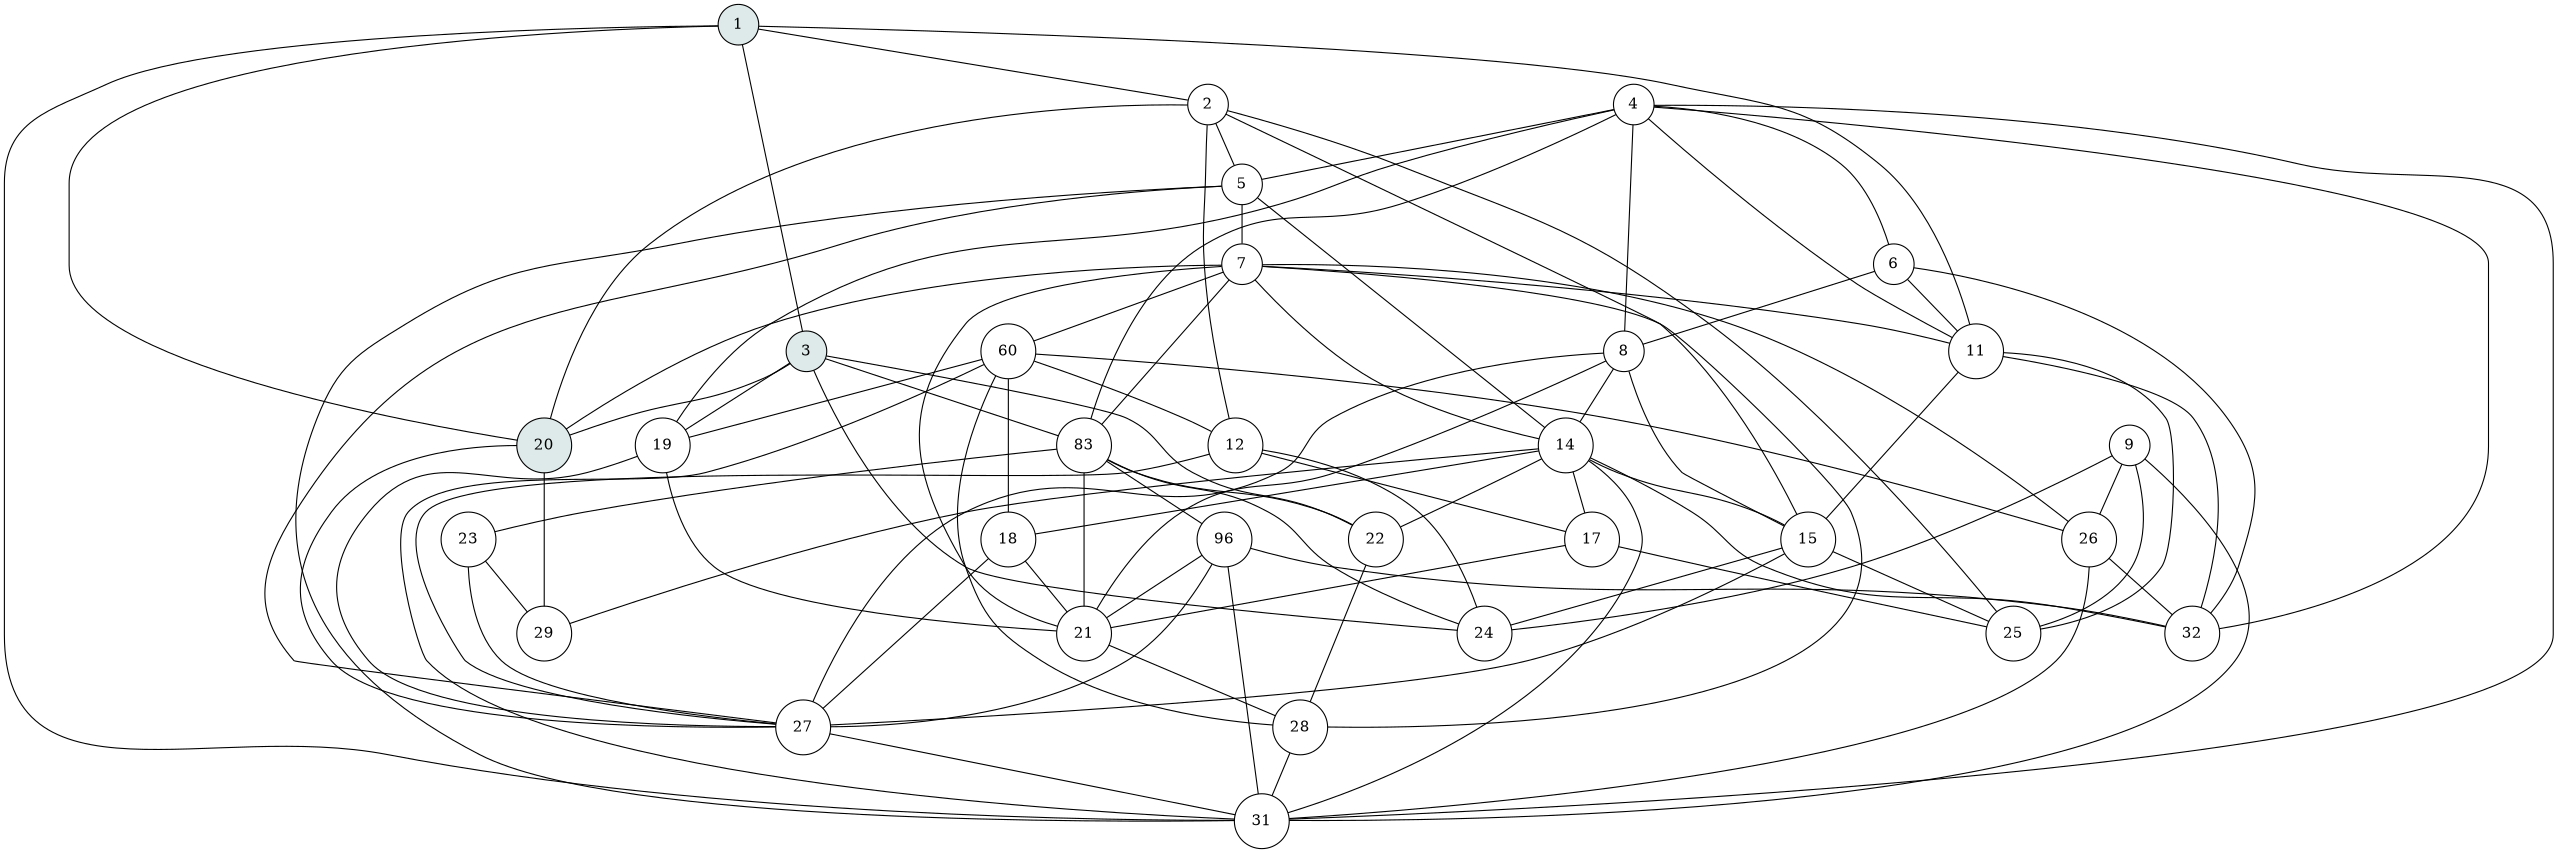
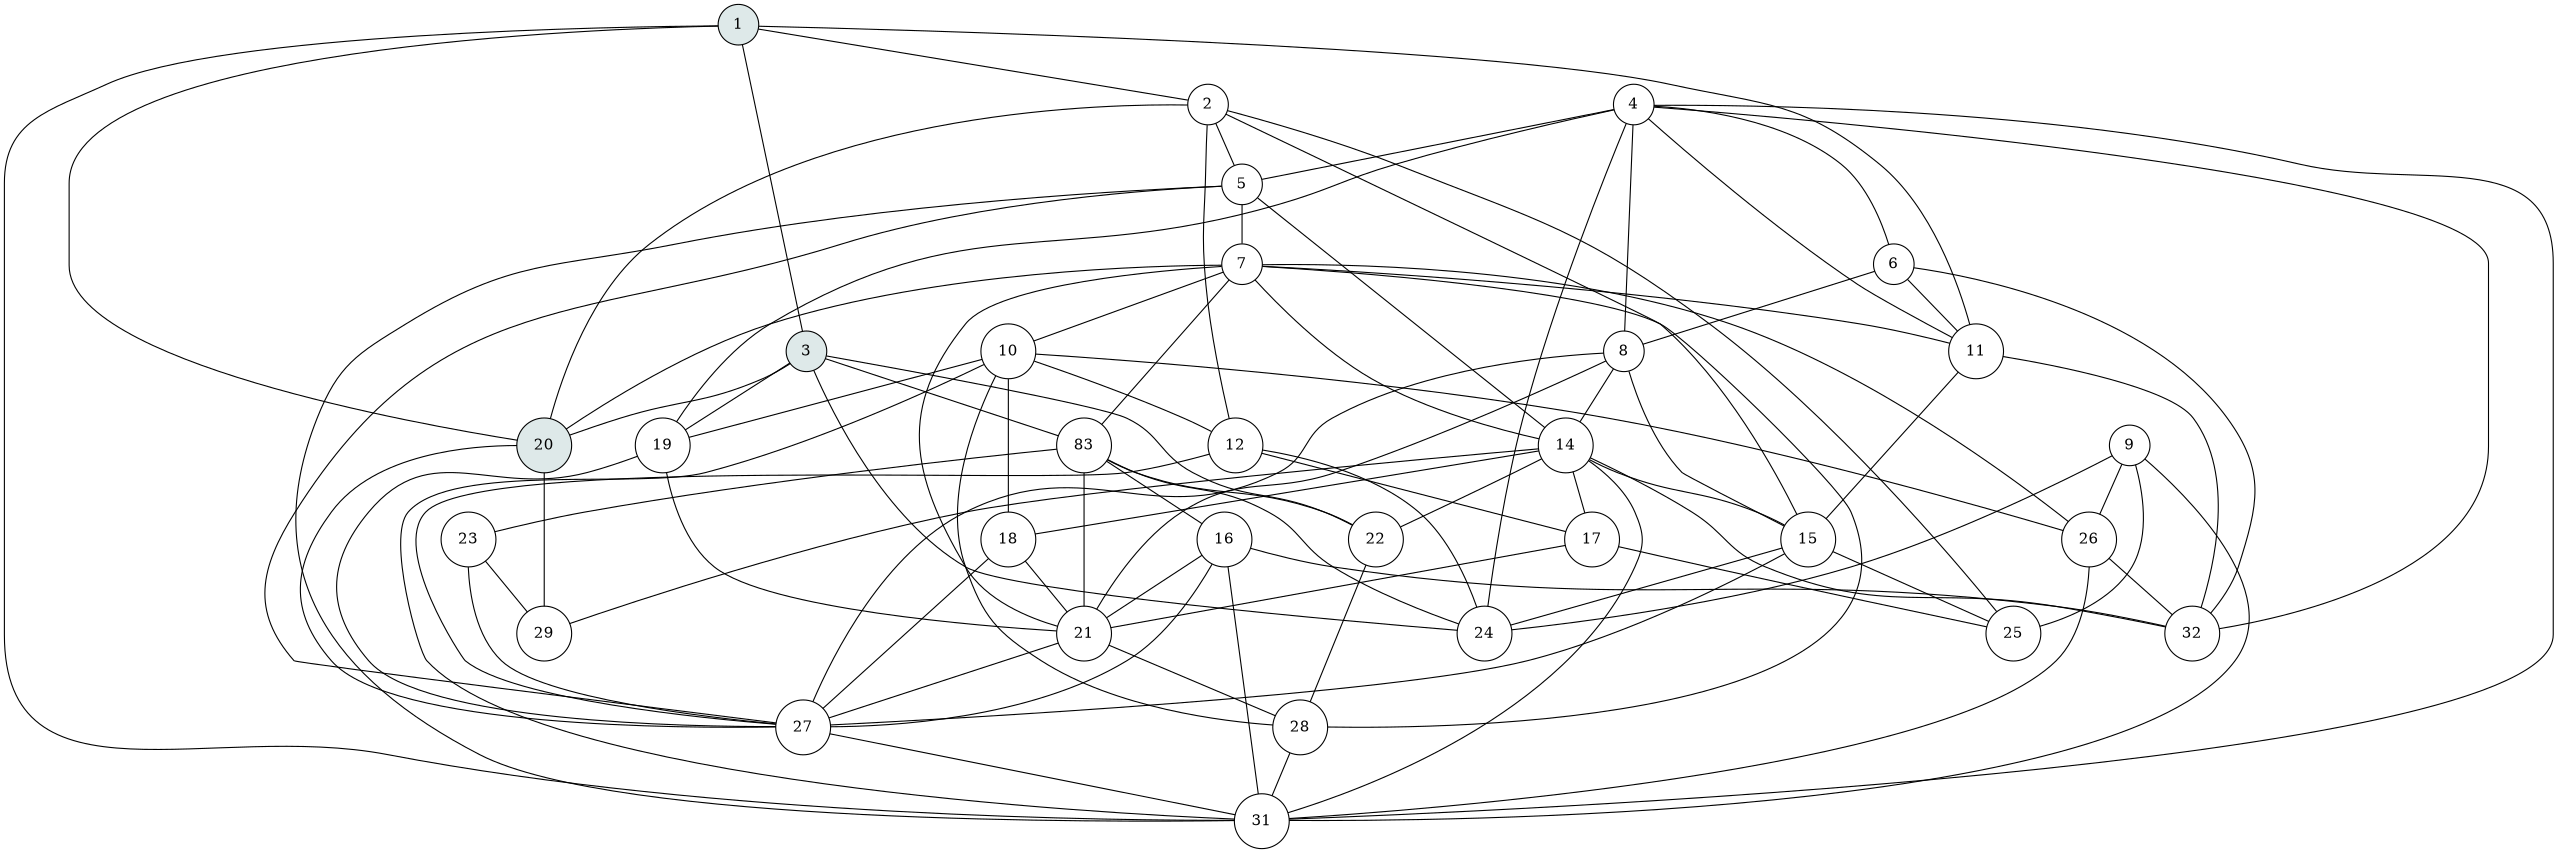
(1311, 217) -> (1544, 348)
(1008, 351) -> (1008, 351)
(2173, 472) -> none
(1224, 539) -> (1224, 539)
none -> (944, 680)
